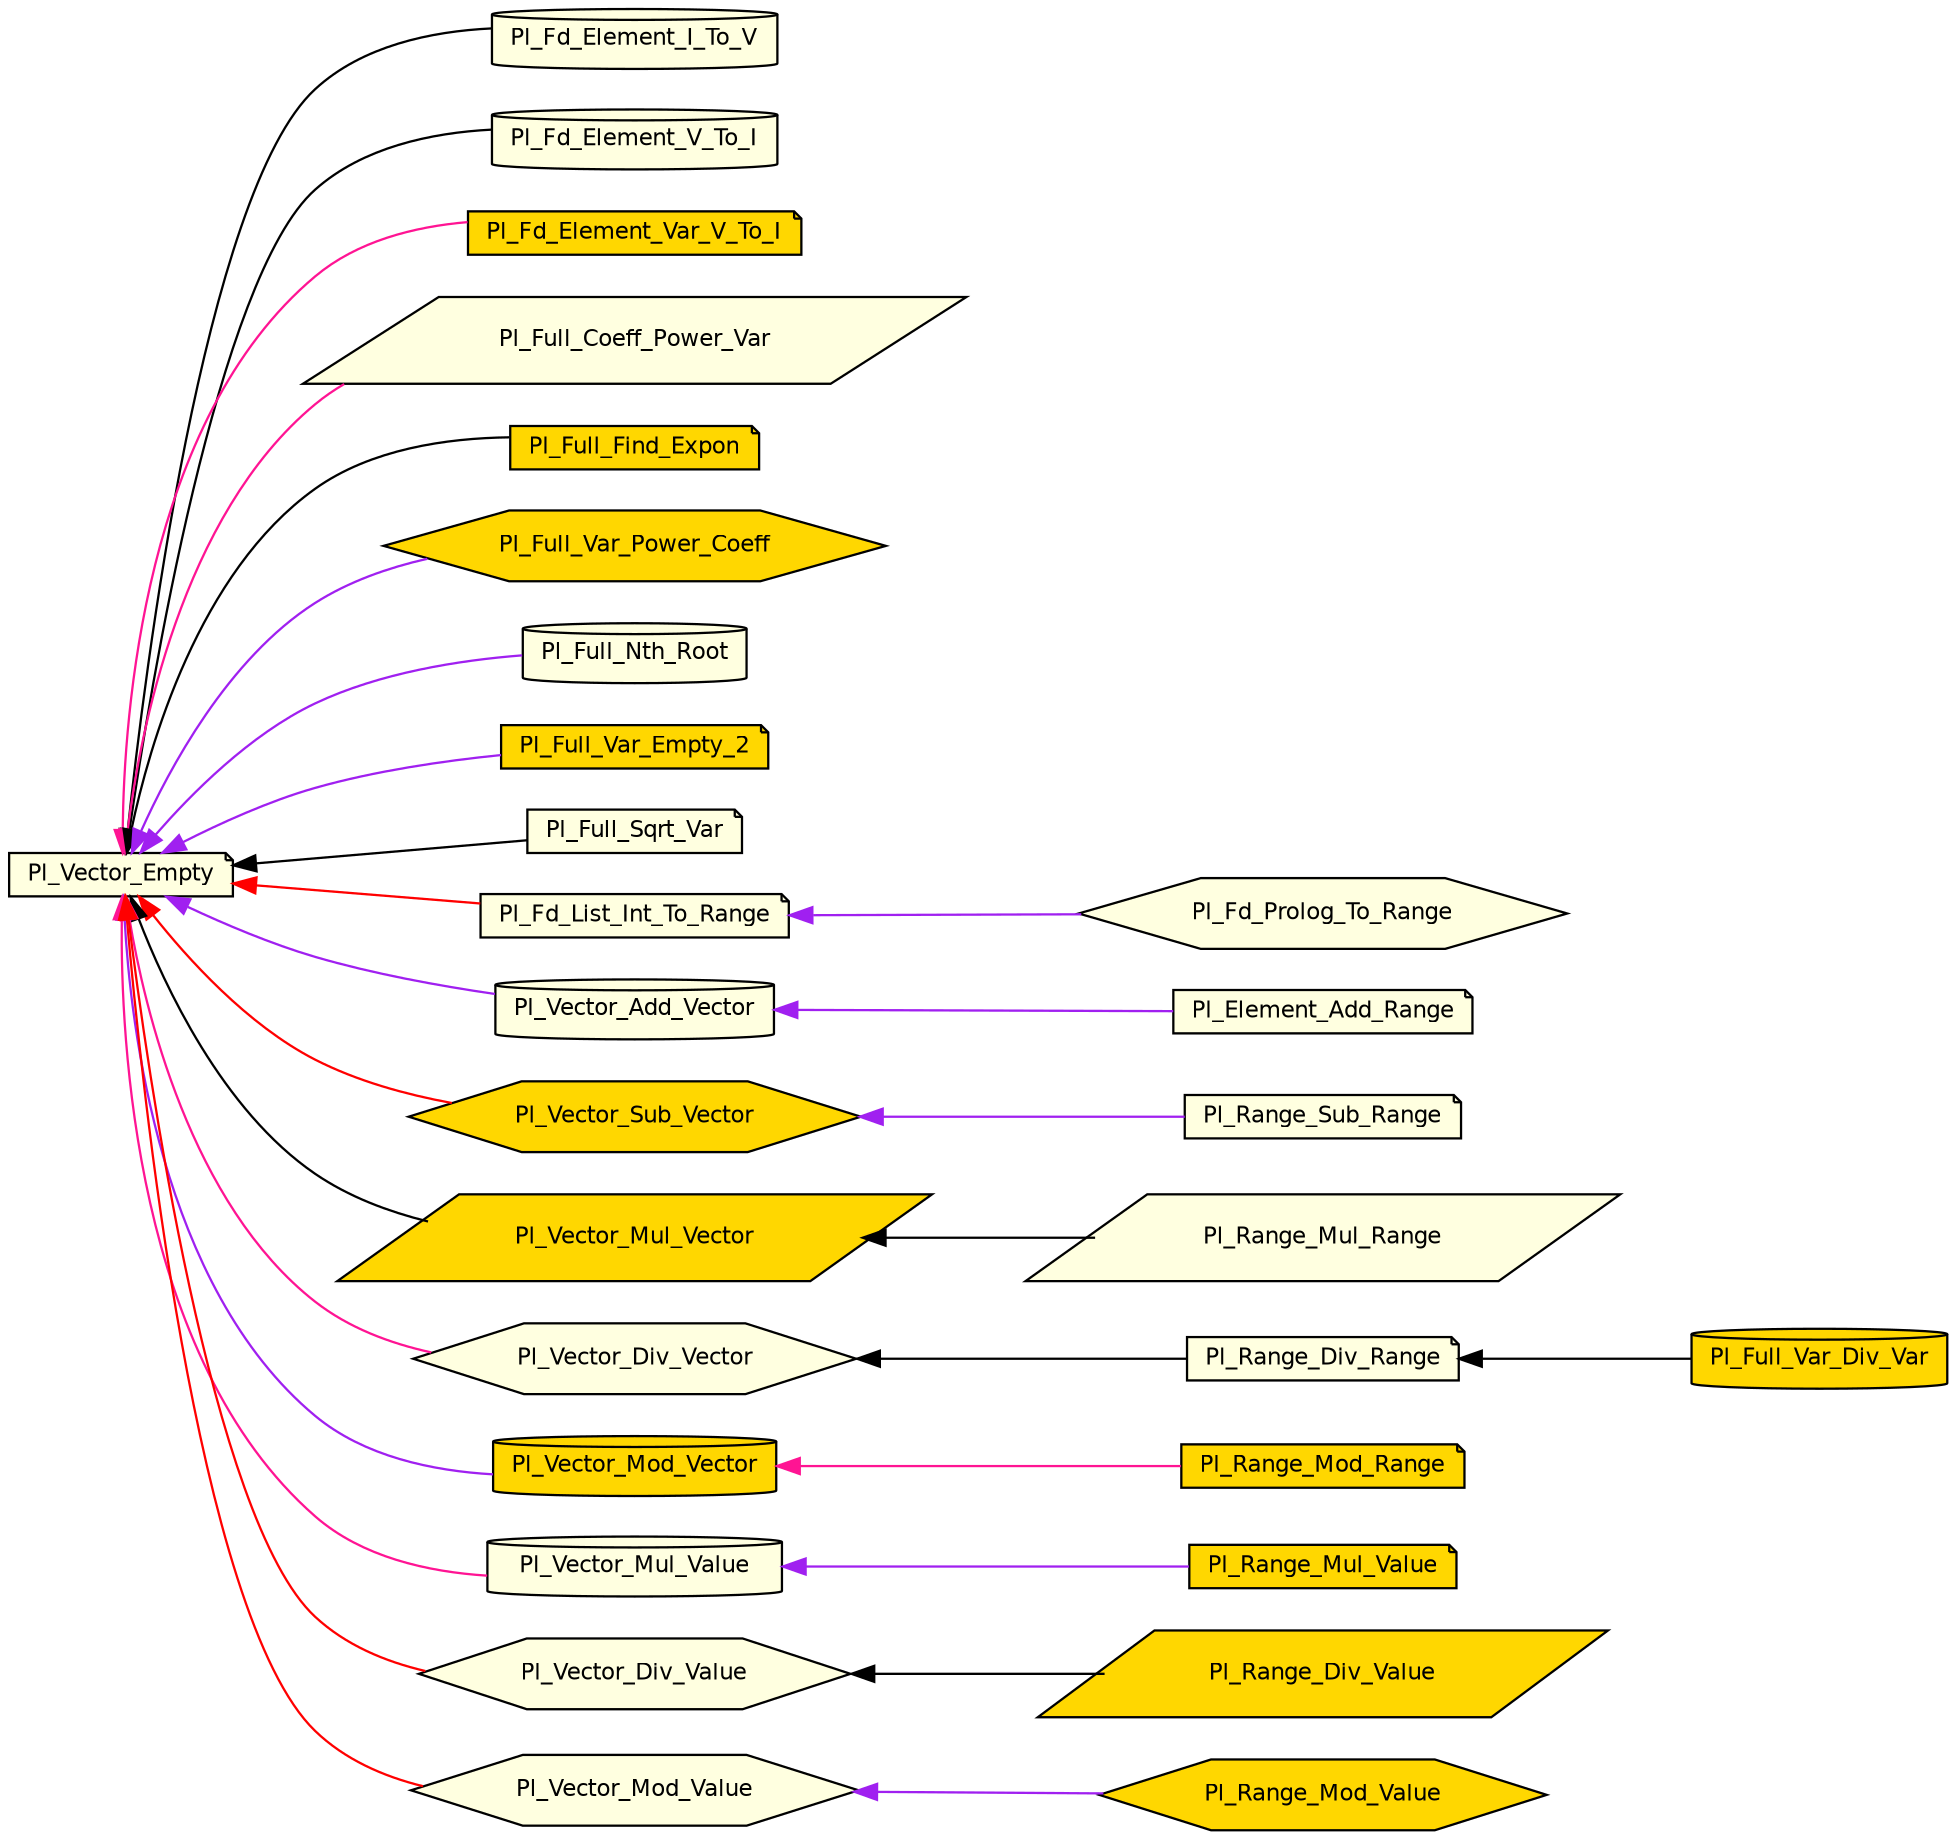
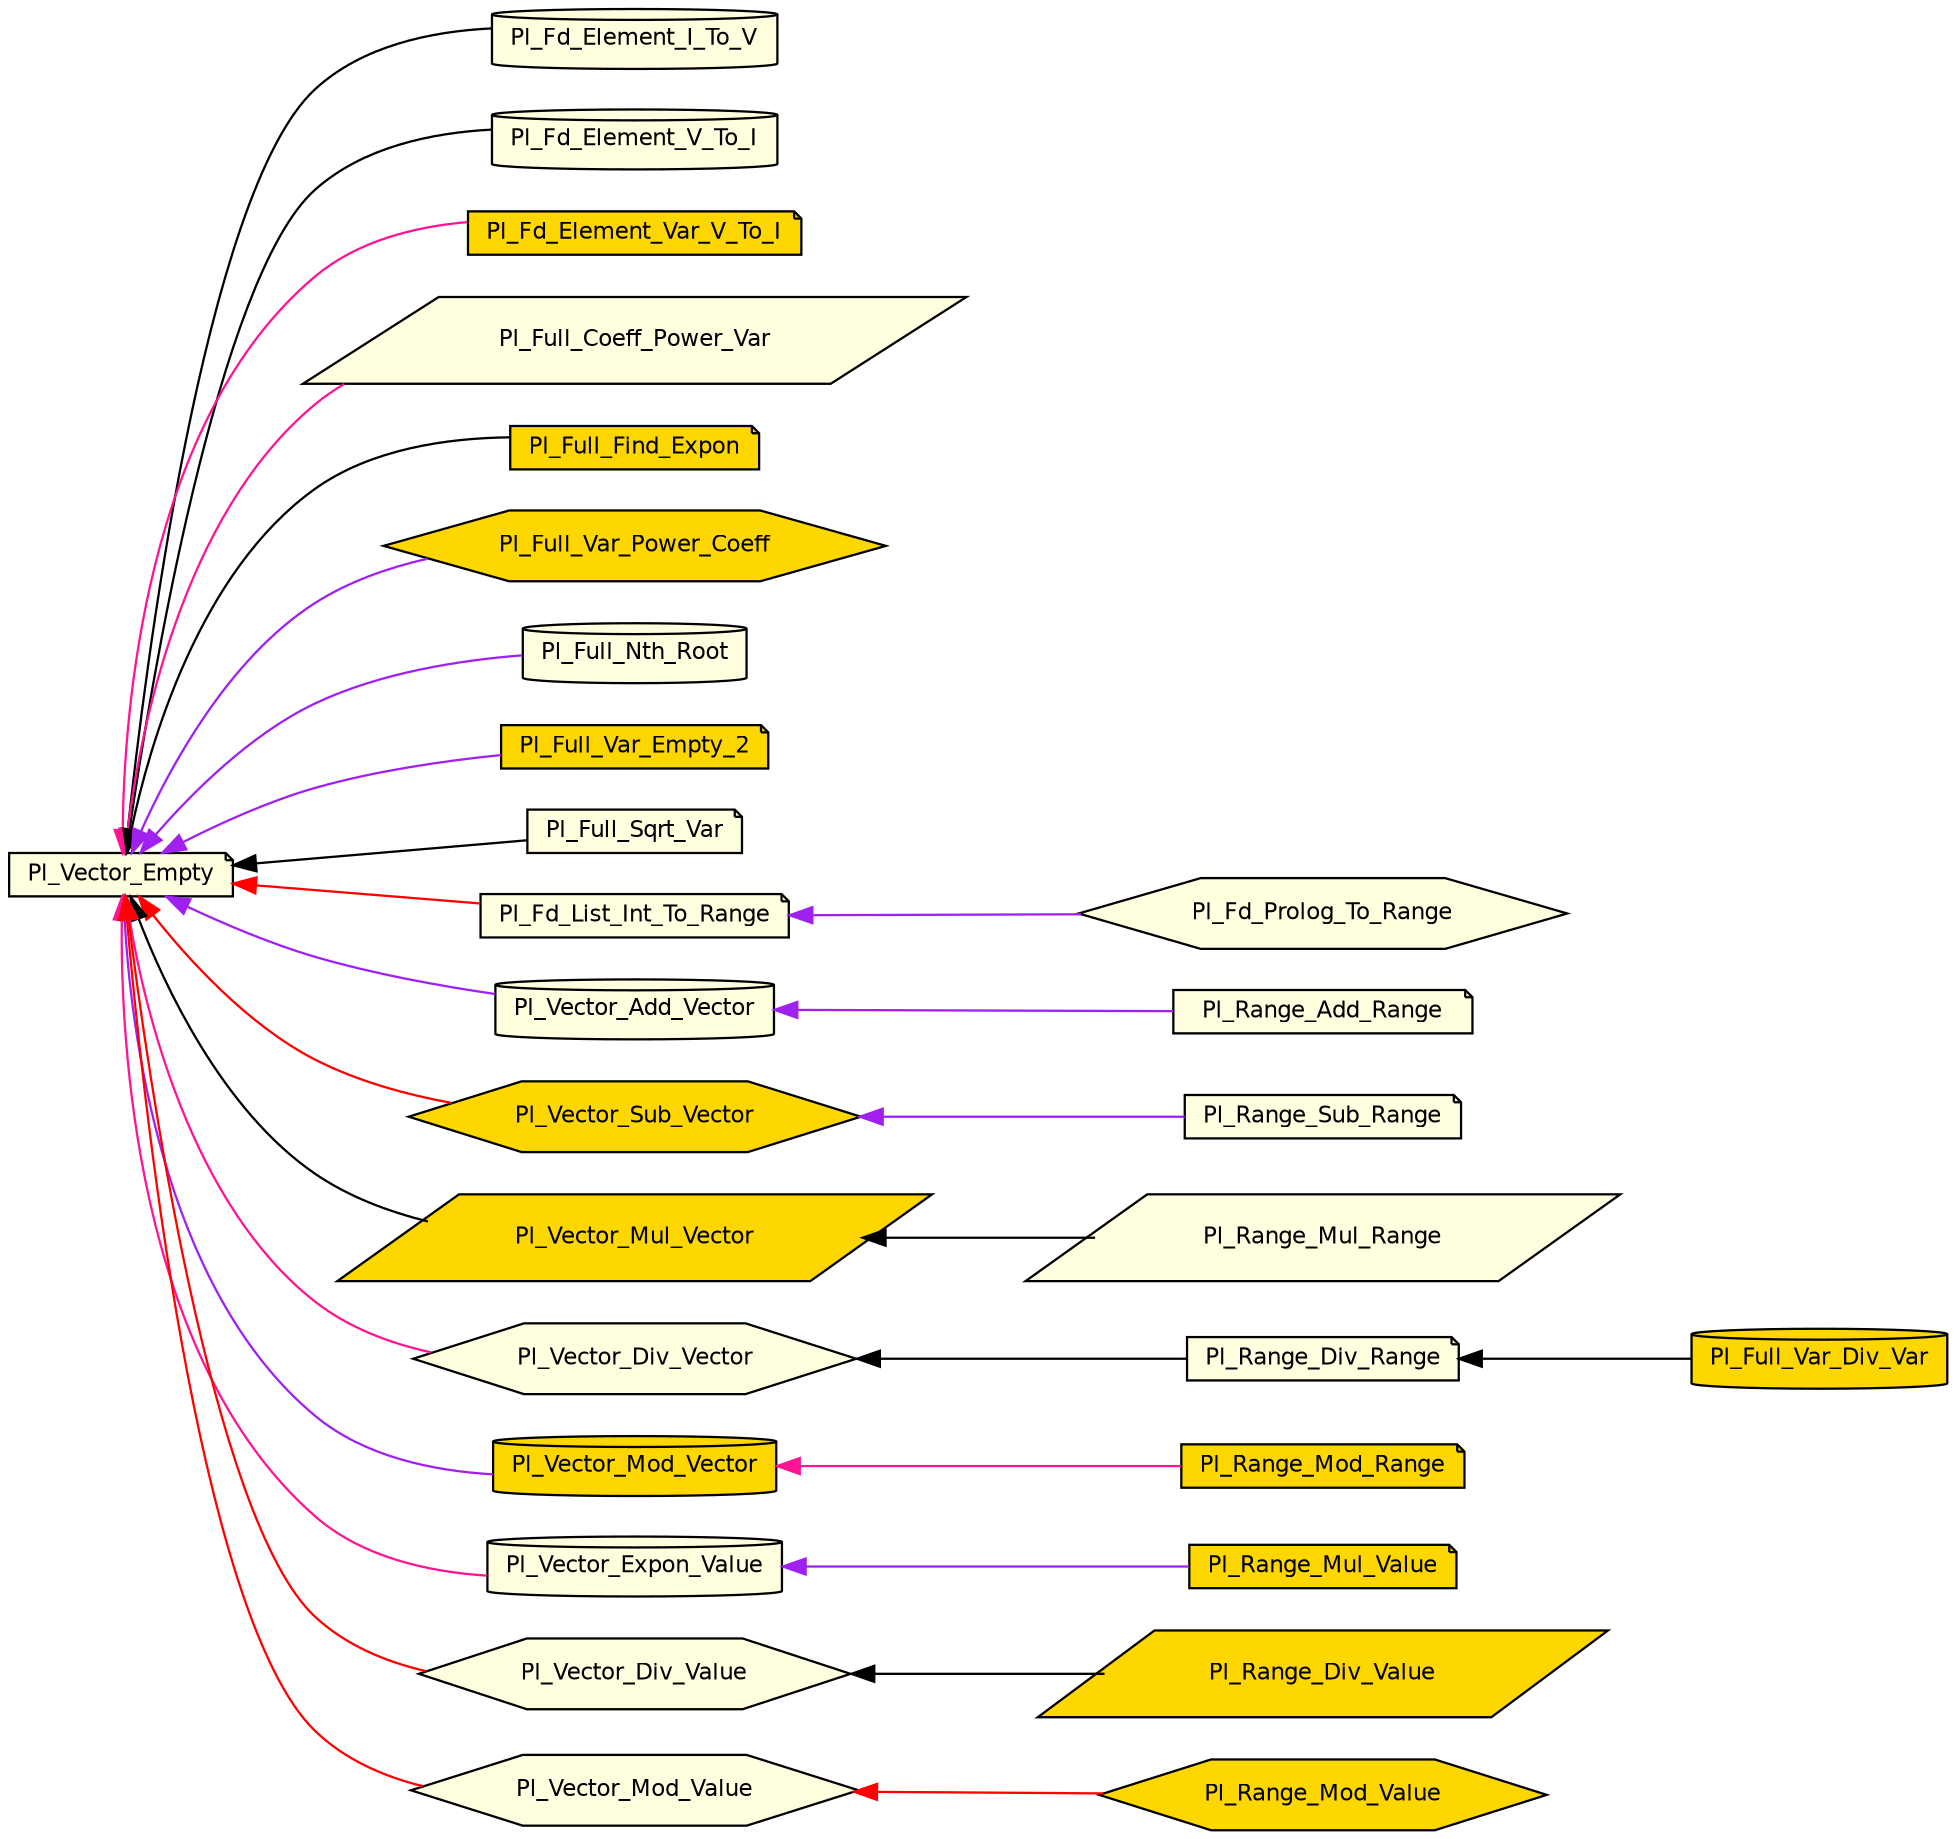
(1323, 1012) -> (1323, 1012)
(635, 1567) -> (635, 1567)
(991, 1793) -> (991, 1793)
